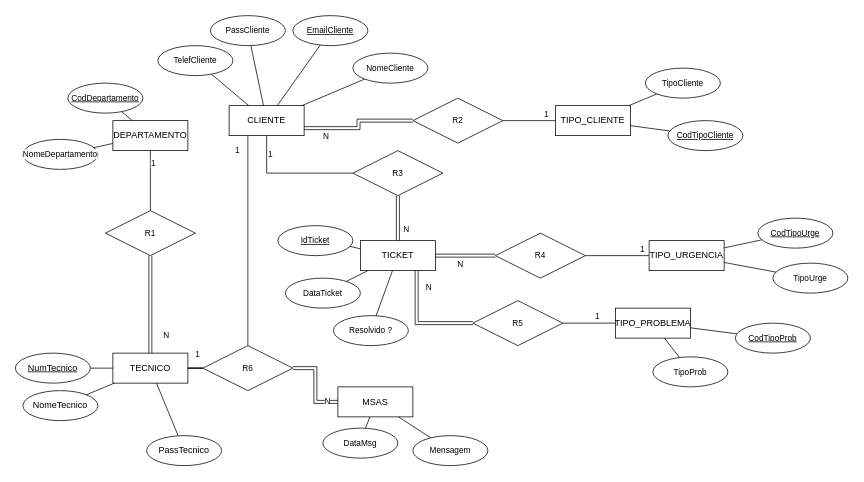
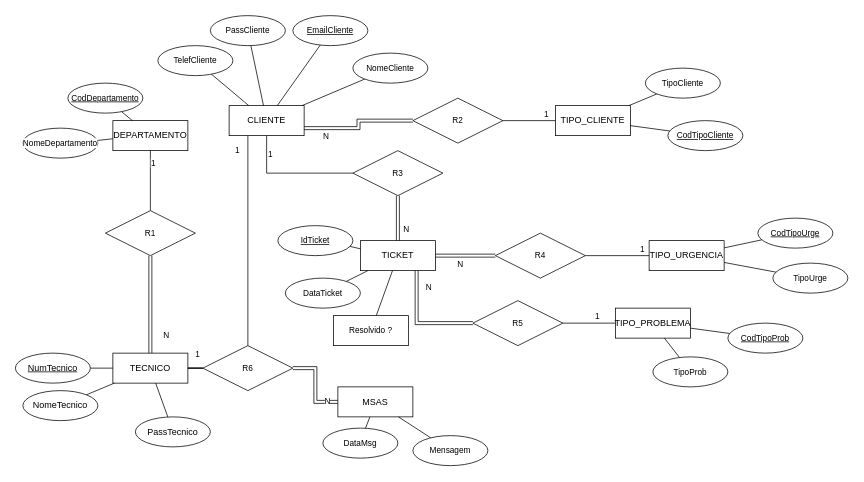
(60, 154) -> (60, 143)
(371, 330) -> (371, 330)
(773, 338) -> (765, 338)
(184, 450) -> (173, 432)
